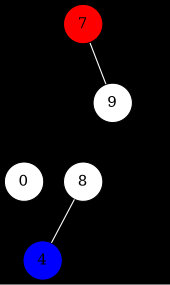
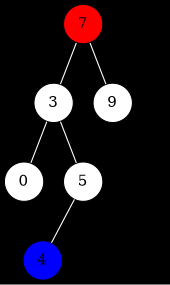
none -> (54, 103)
(83, 182) -> (83, 182)
